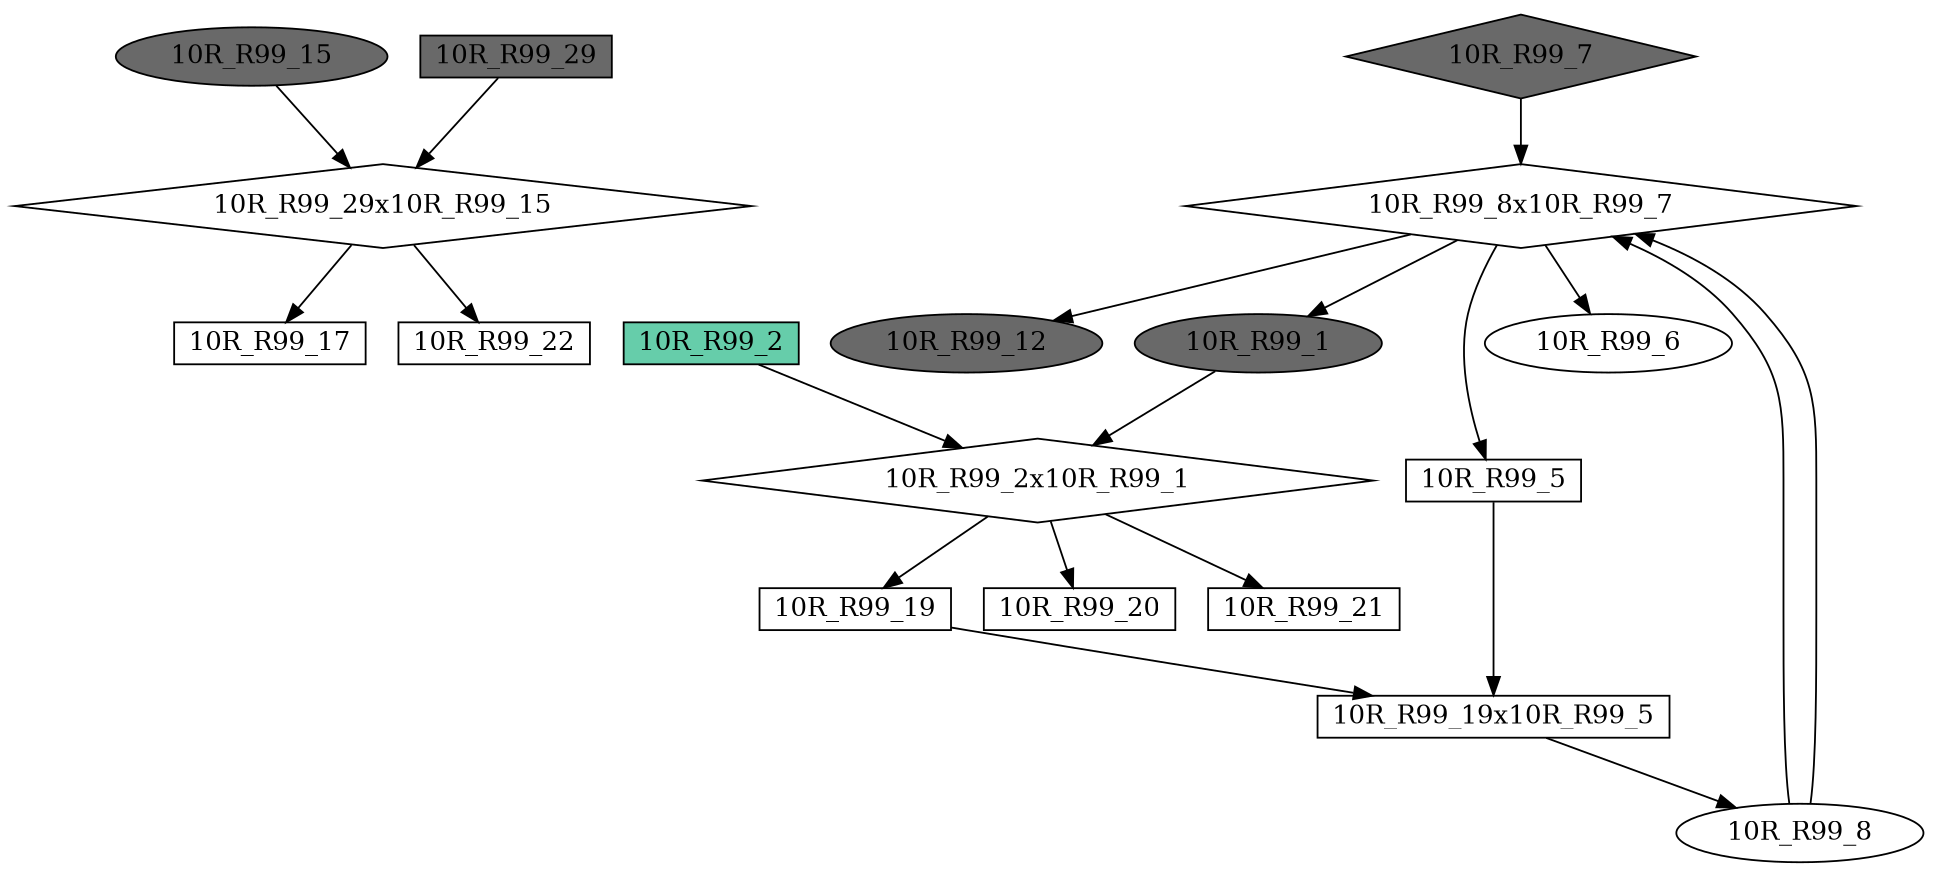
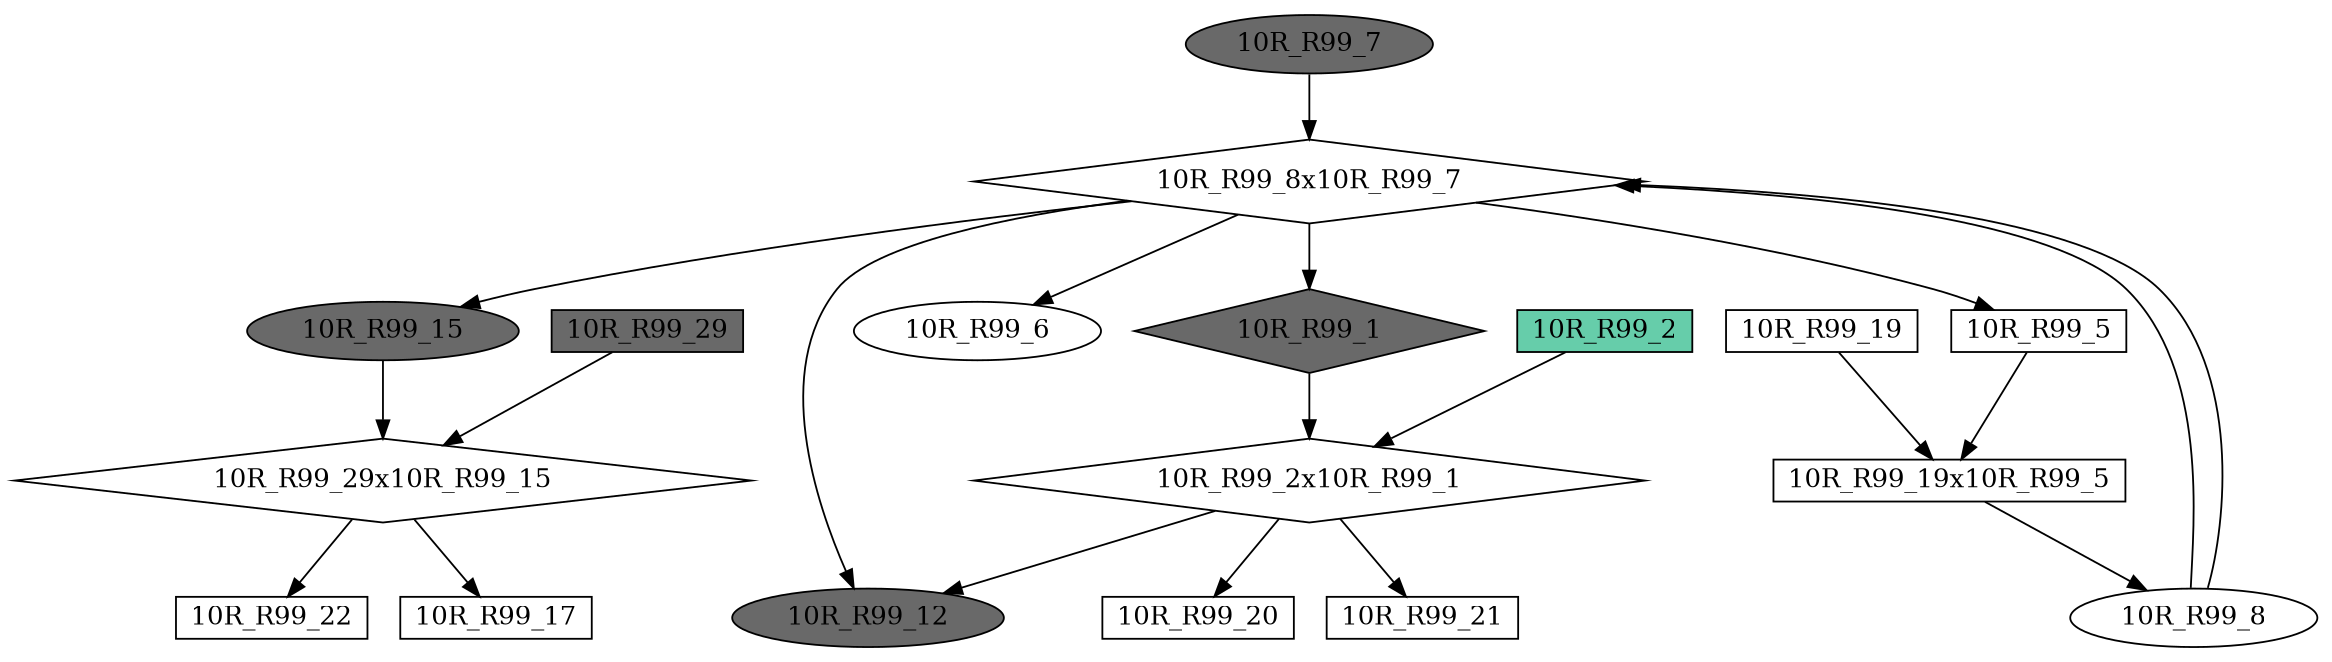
(1521, 57) -> (1309, 44)
none -> (804, 243)
(1258, 343) -> (1309, 331)
(943, 547) -> (1088, 549)
